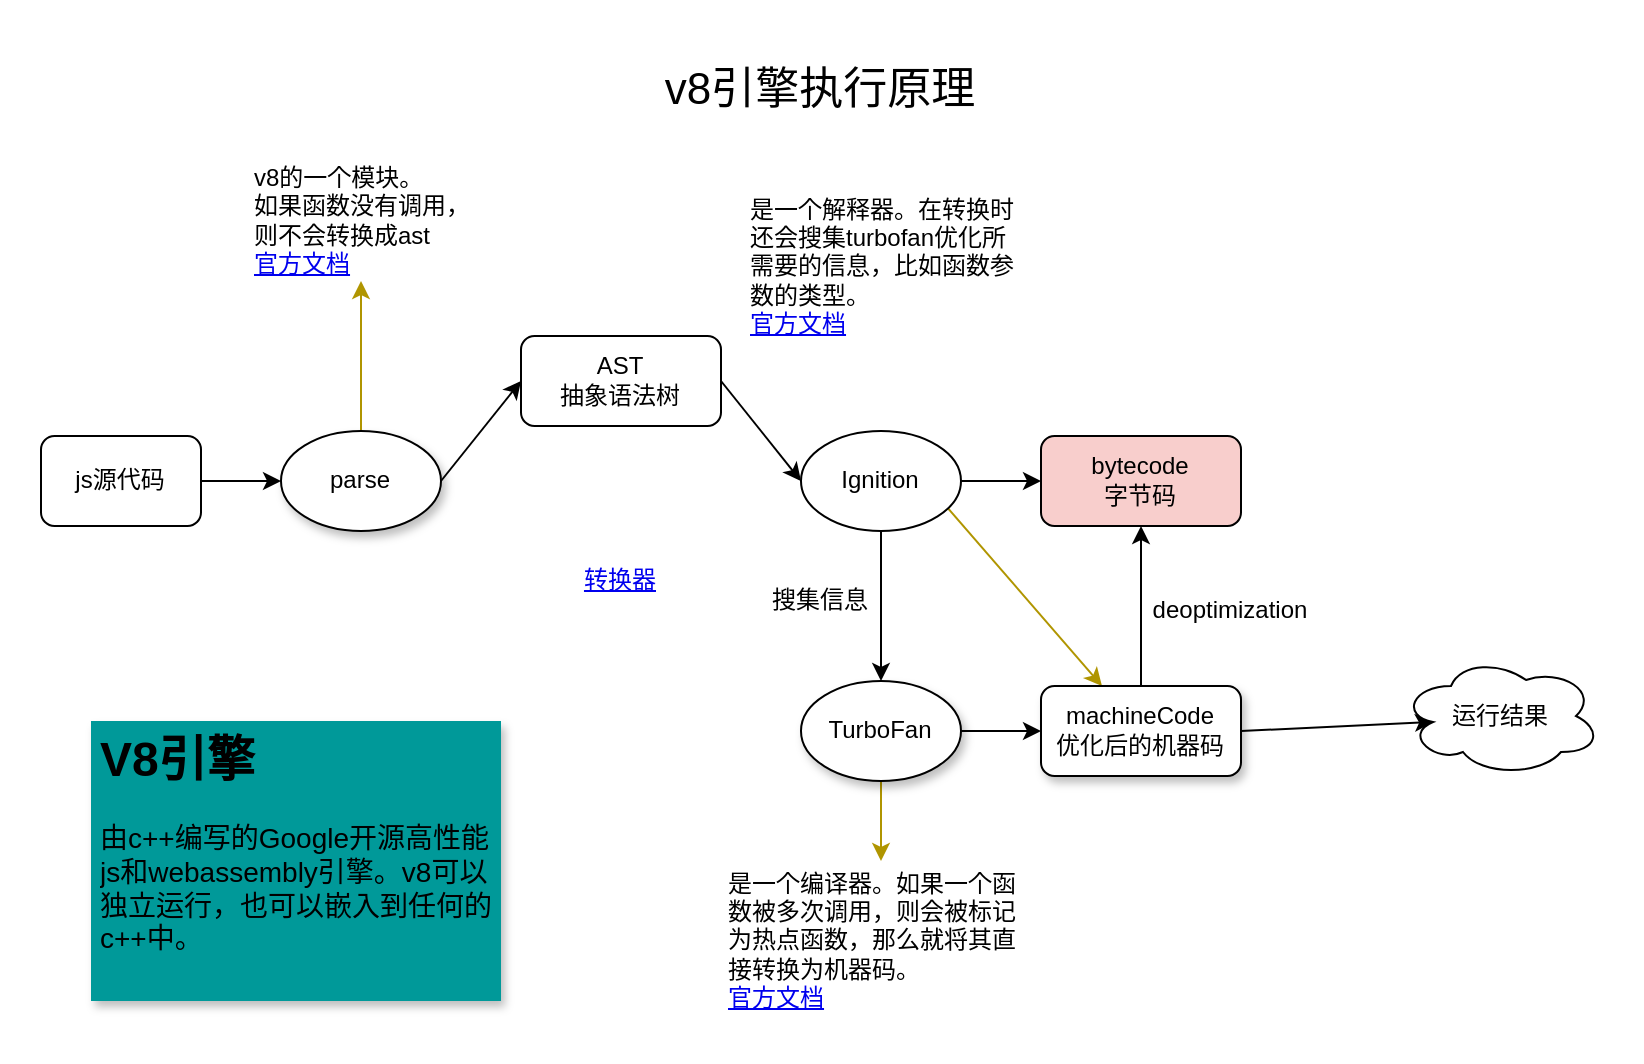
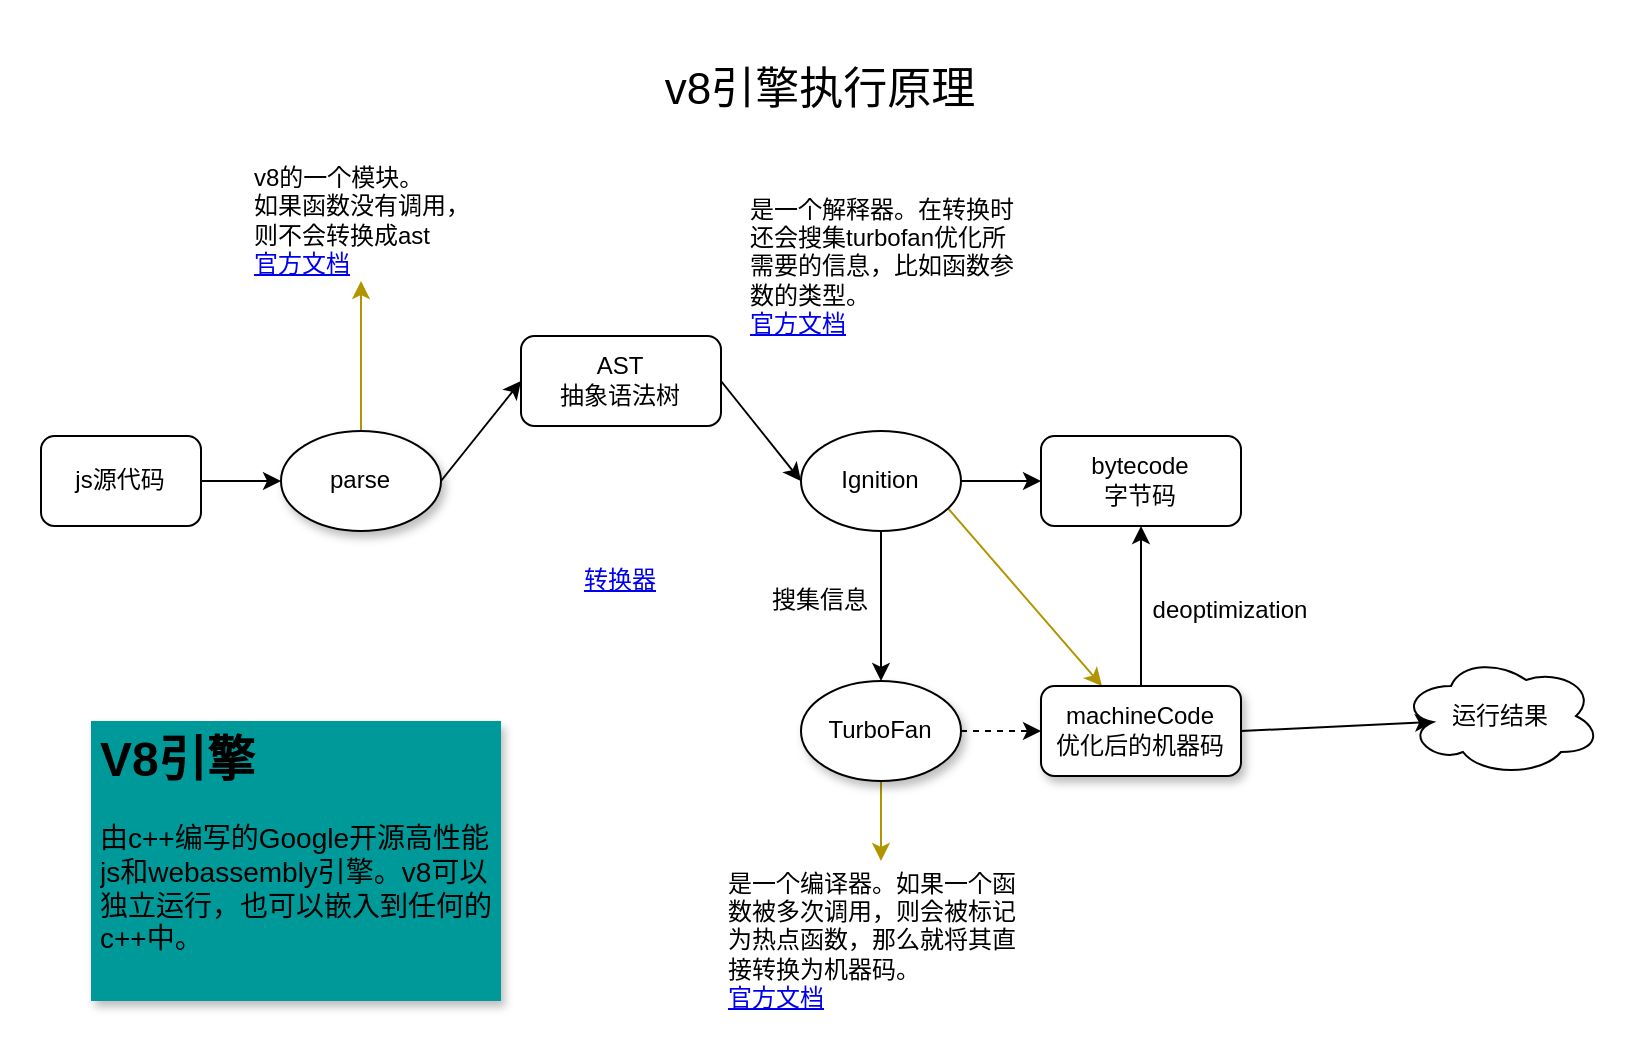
(1141, 481) -> (1141, 481)
(993, 731) -> (993, 731)
